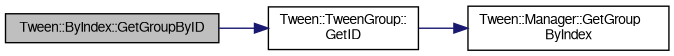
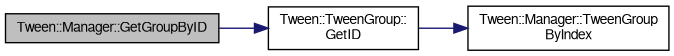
(112, 28) -> (112, 28)
(568, 28) -> (568, 28)
